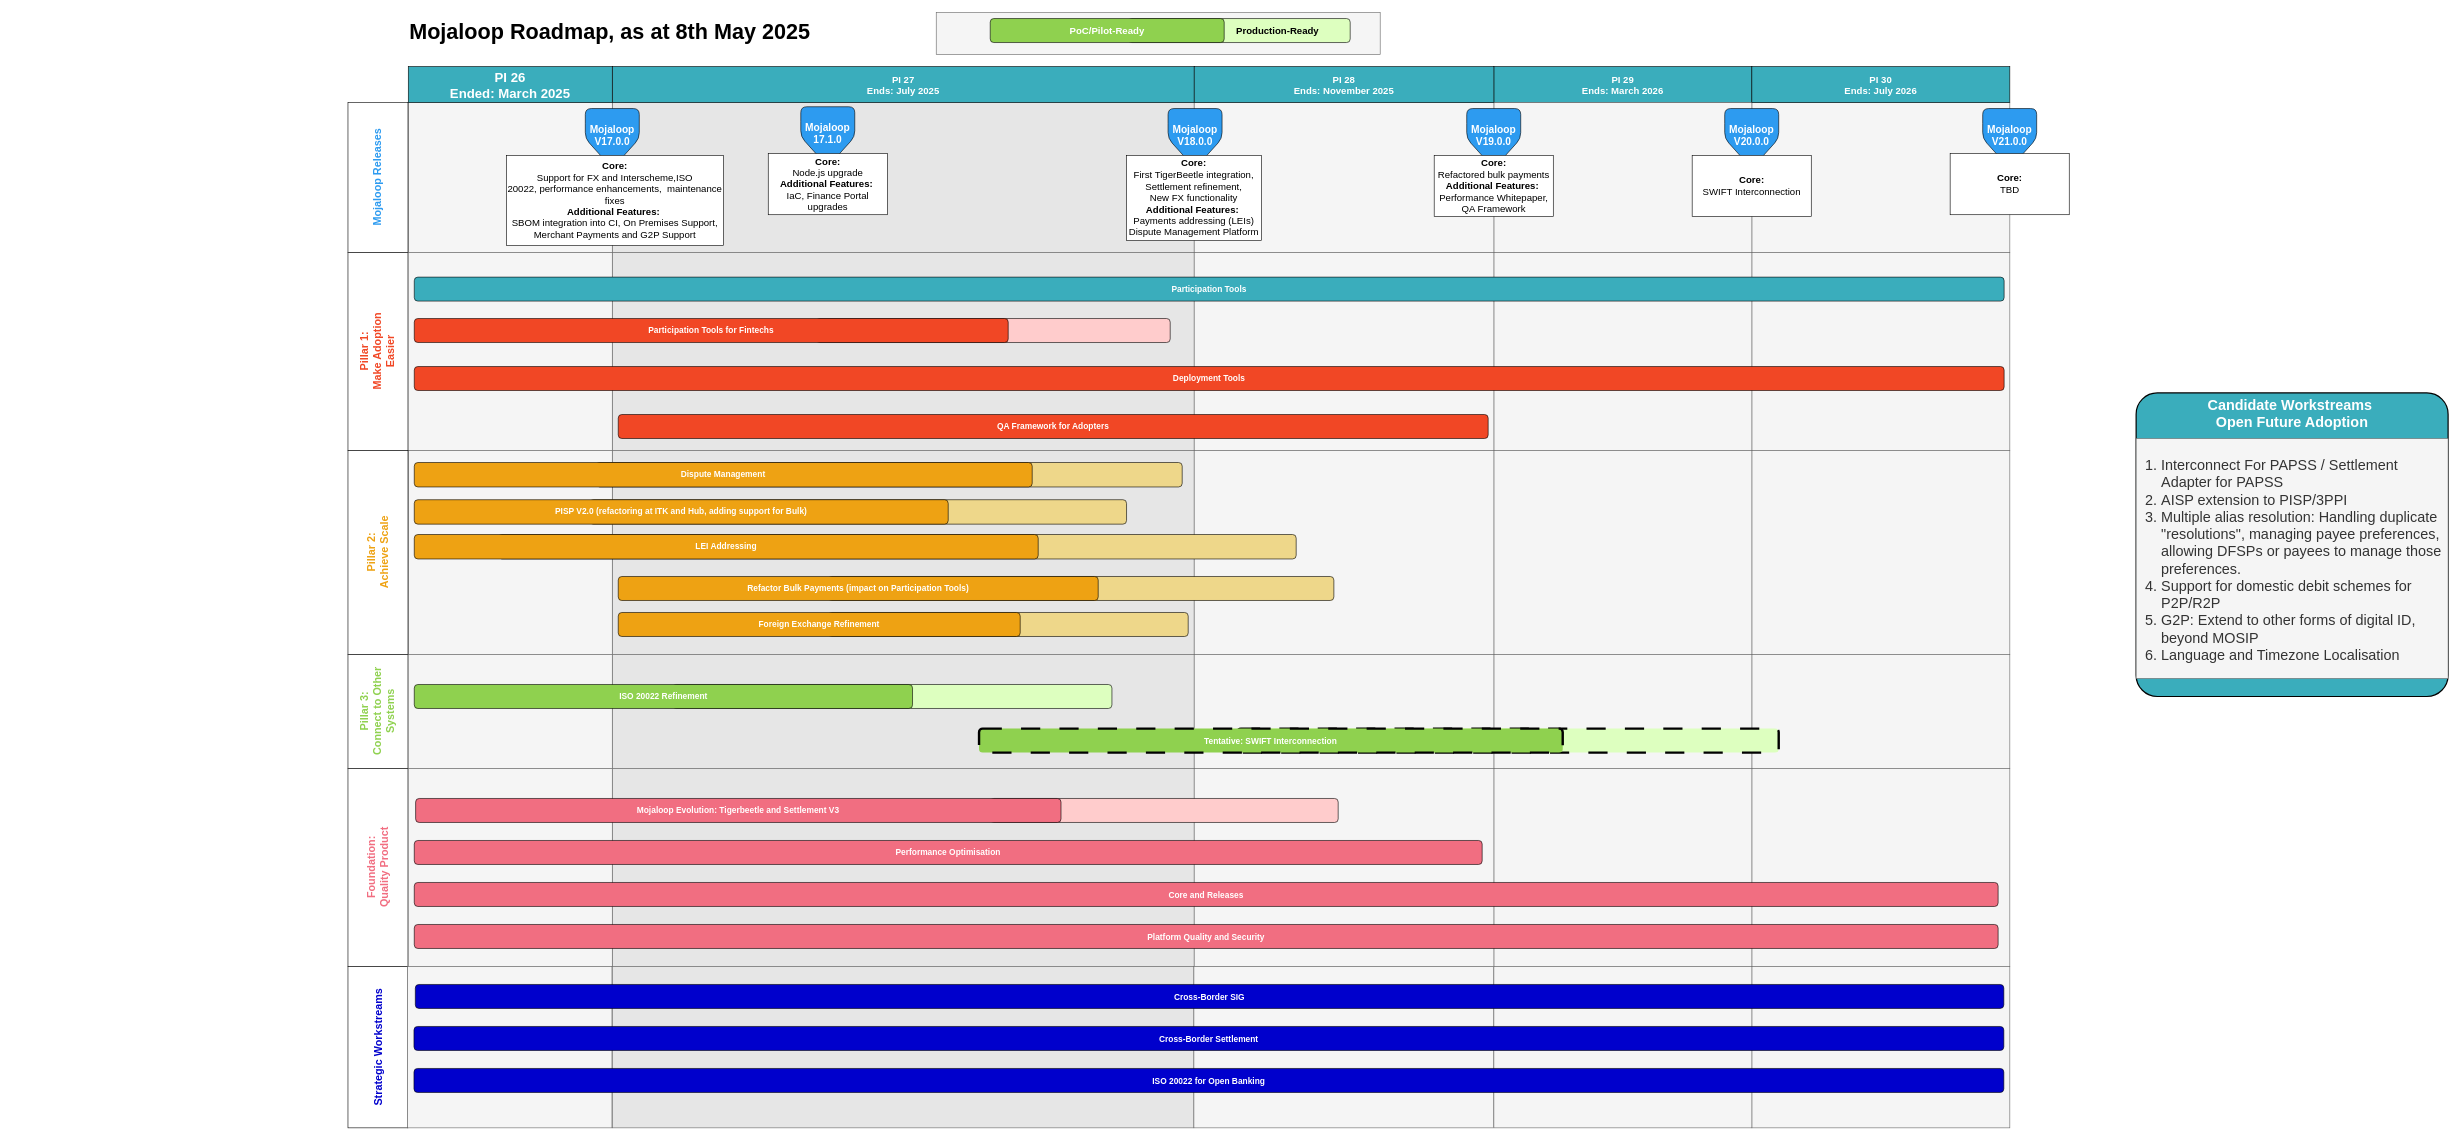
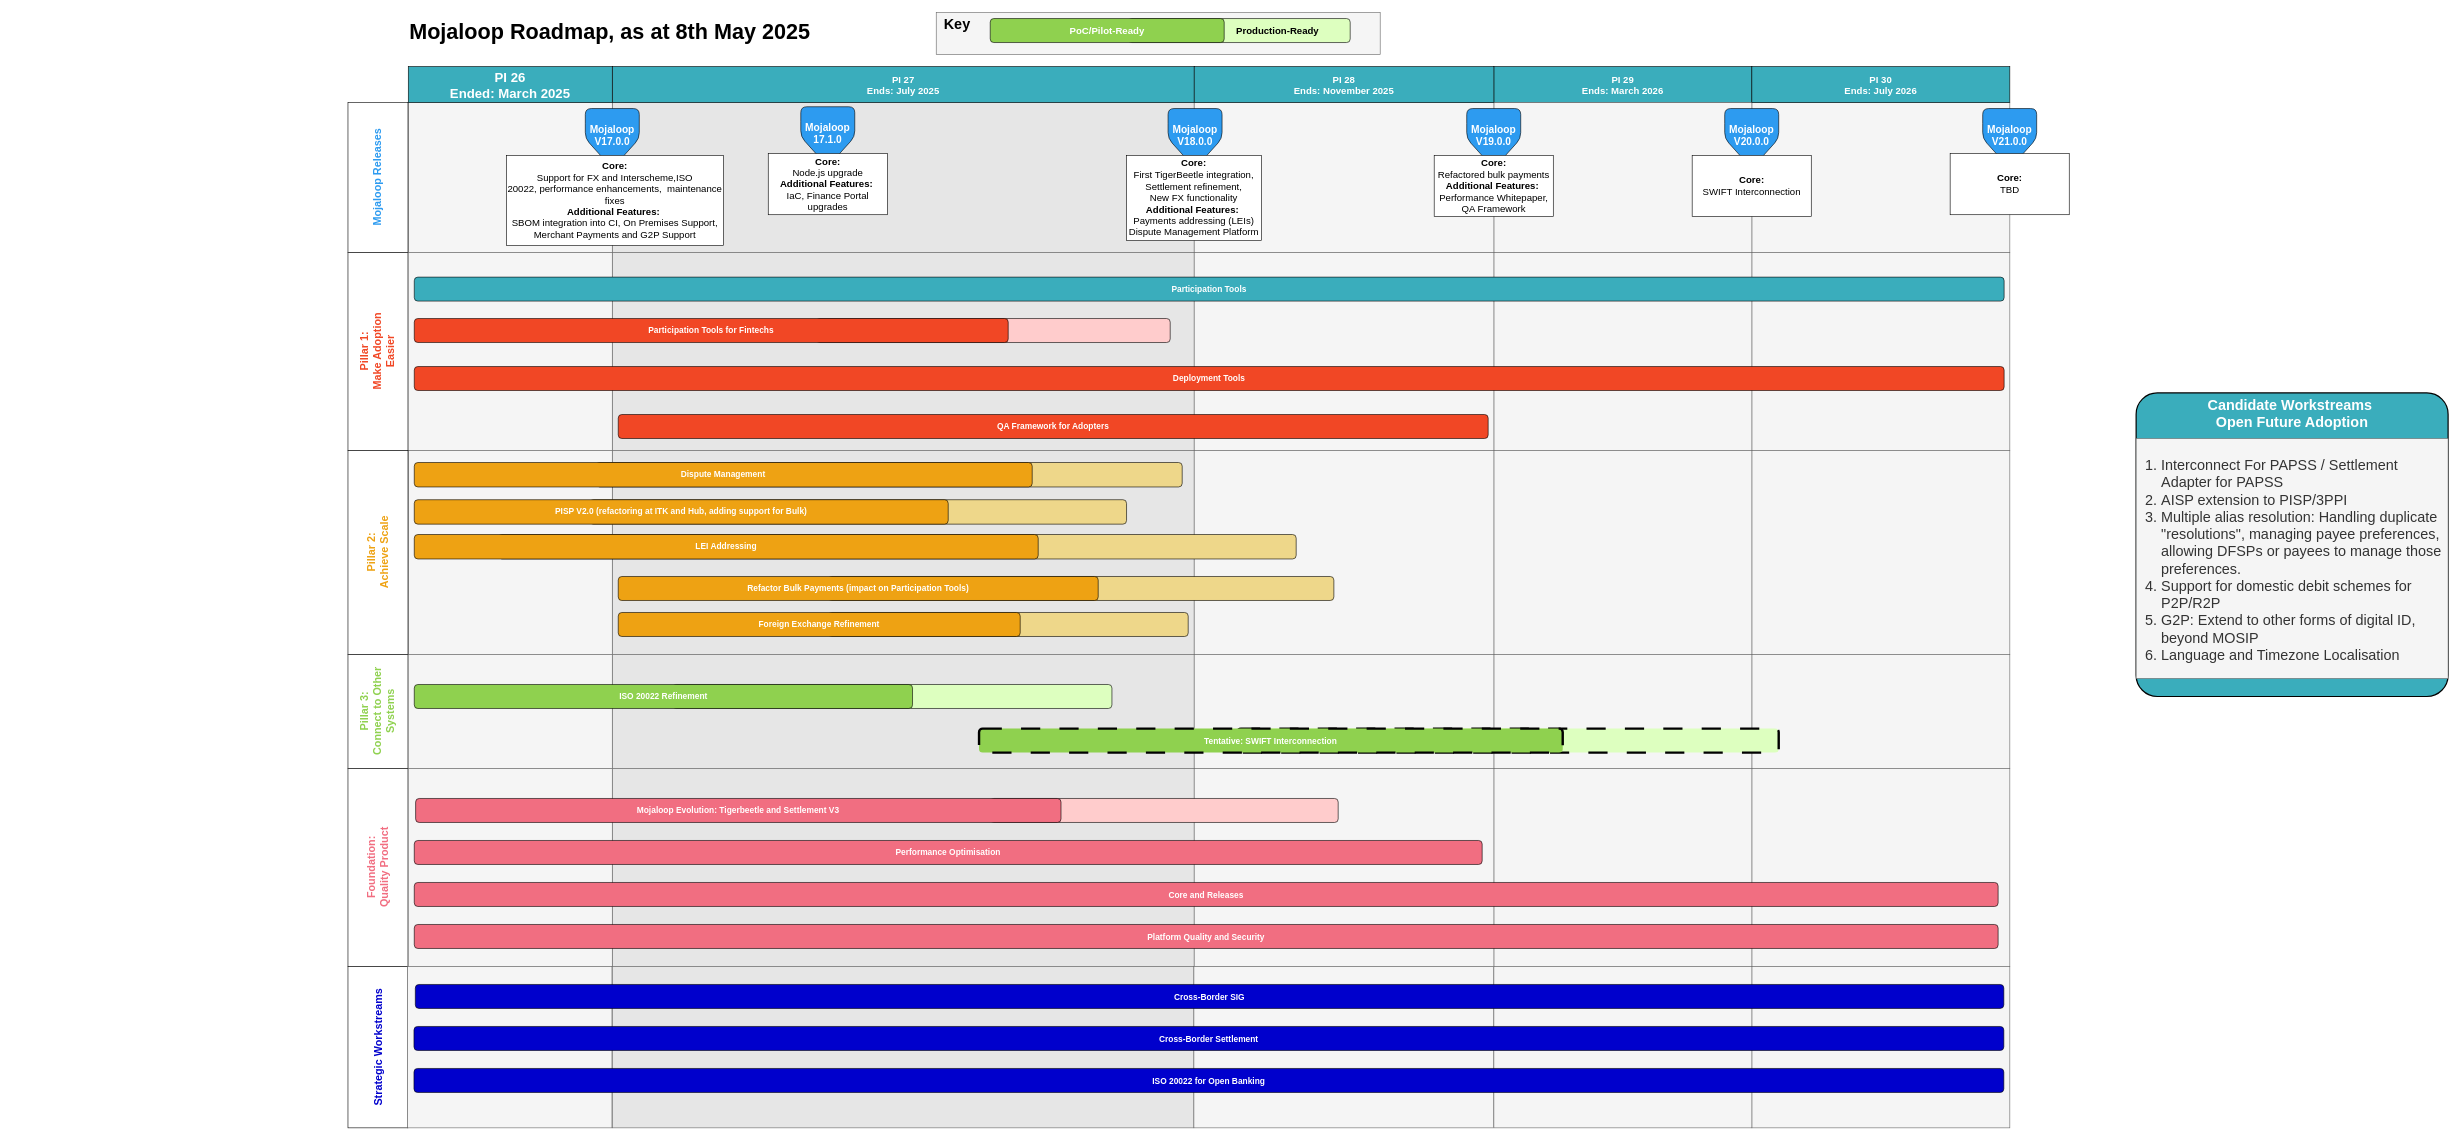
none -> (962, 24)
